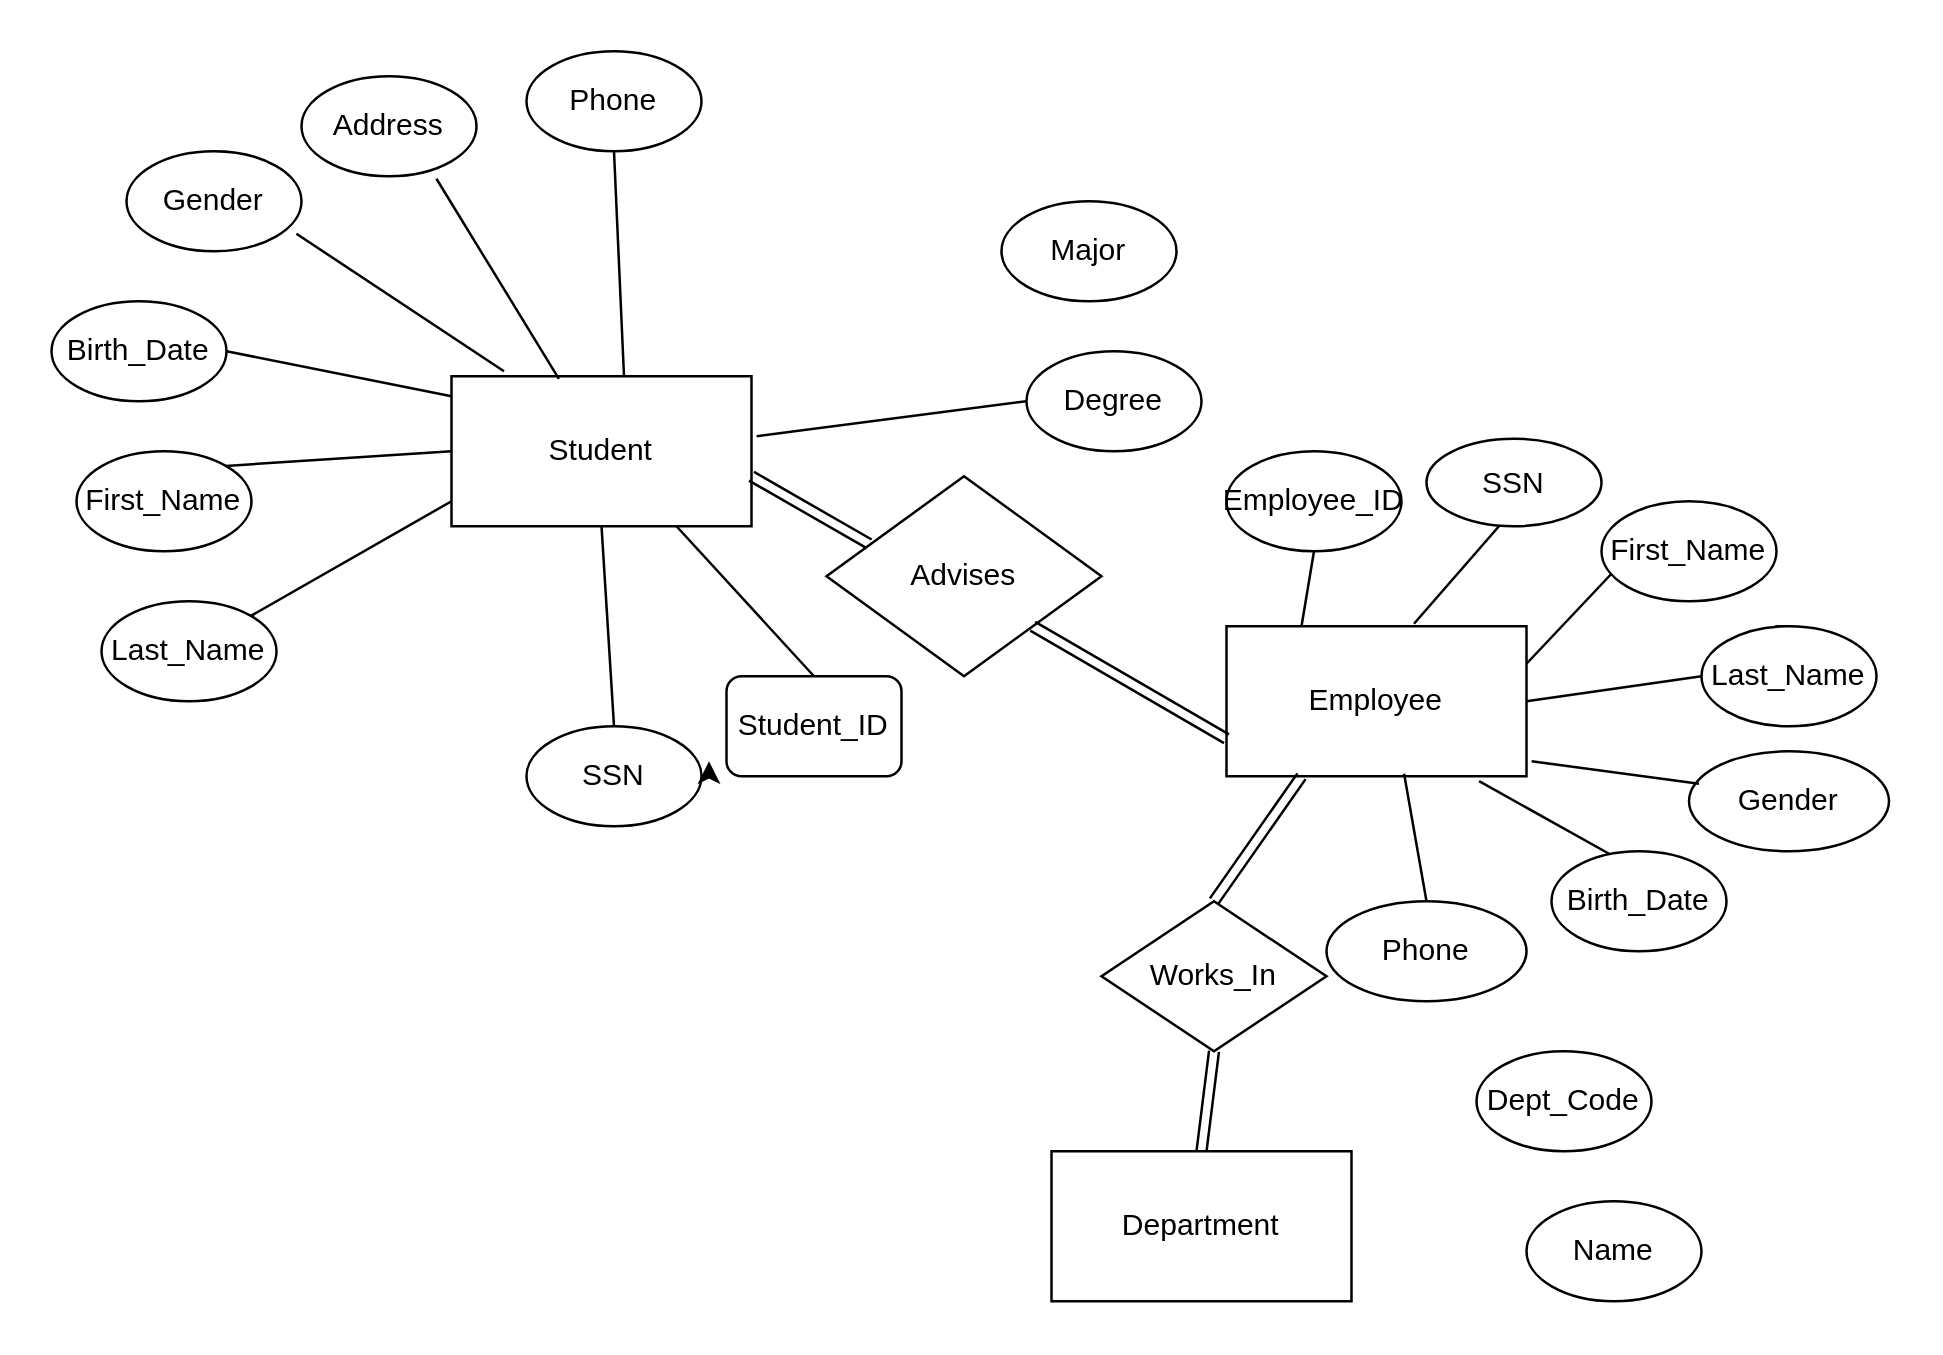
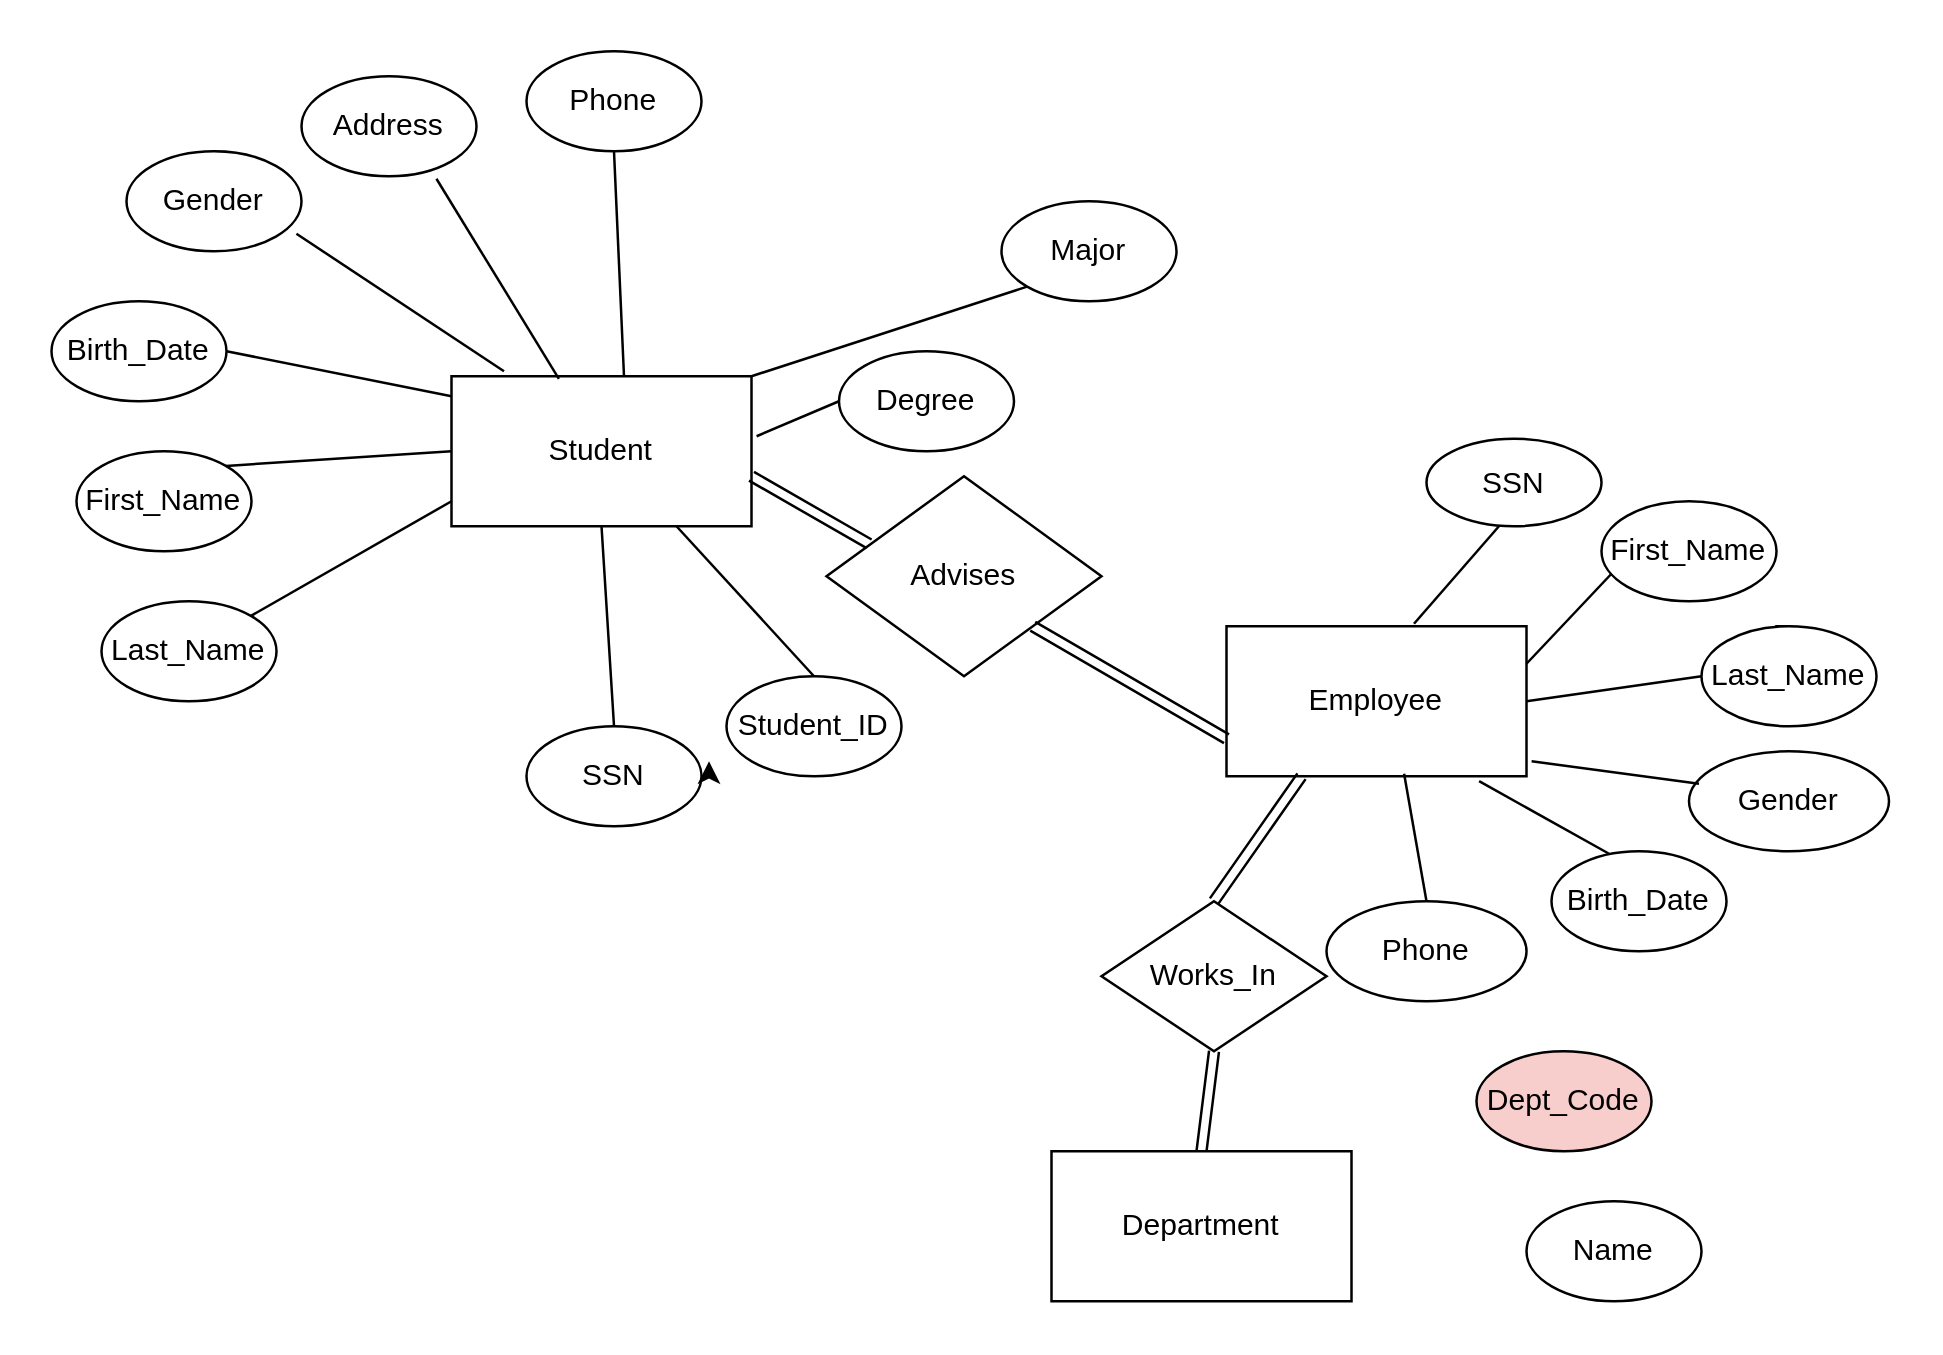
none -> (889, 332)
(1114, 401) -> (926, 401)
(1314, 501) -> none
(1308, 589) -> none
(814, 726) -> (814, 726)
(1564, 1101) -> (1564, 1101)
